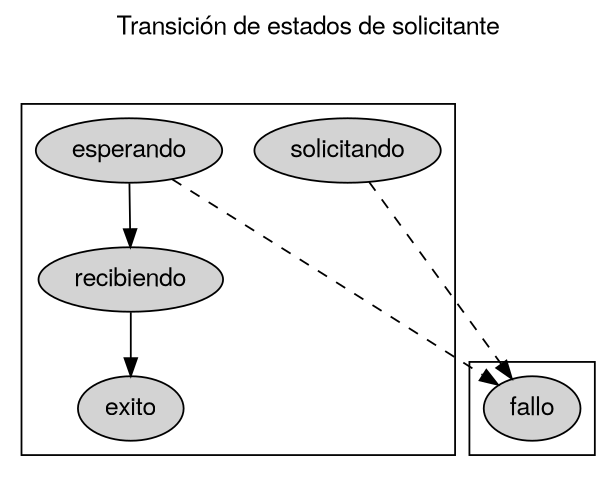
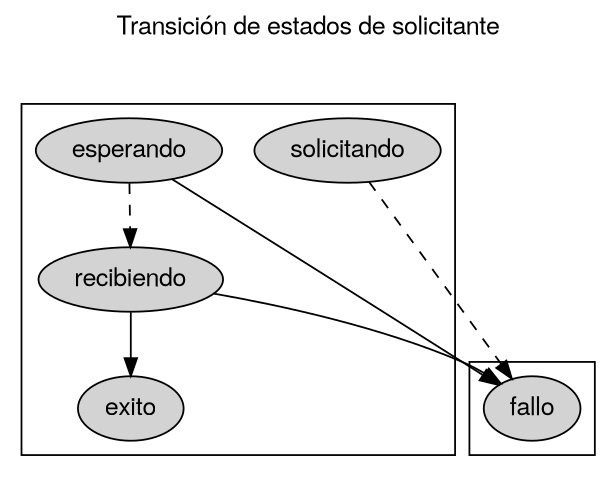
(130, 206) -> (130, 206)
(328, 277) -> (328, 277)
none -> (352, 324)
